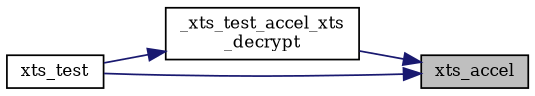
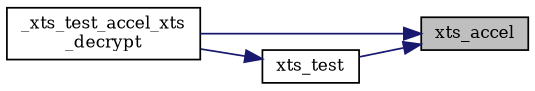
(126, 59) -> (223, 53)
